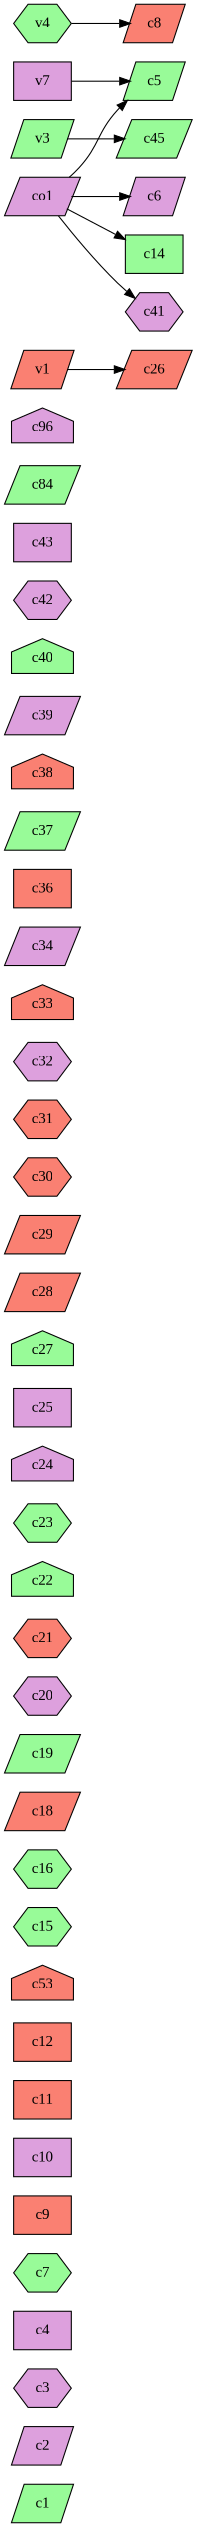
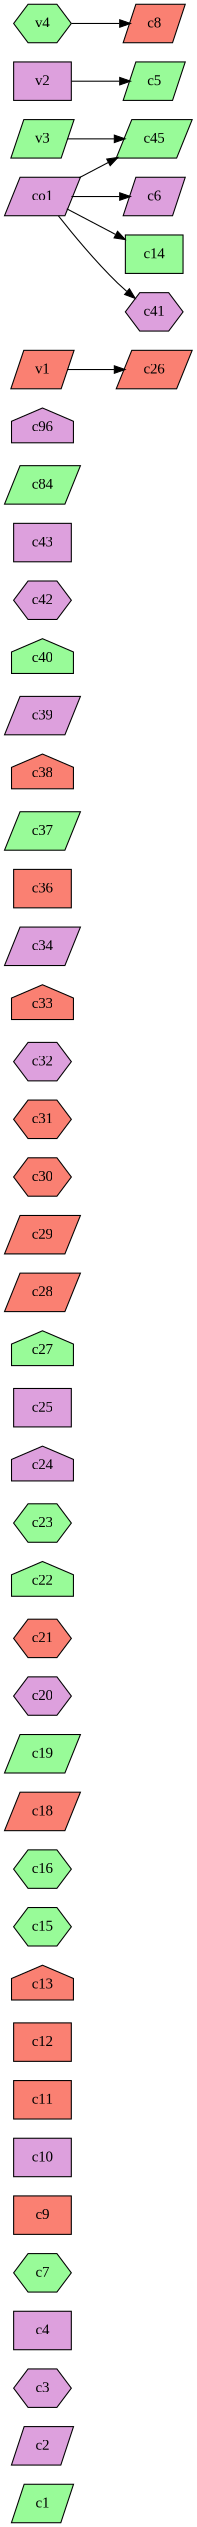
(42, 81) -> (42, 81)
(95, 146) -> (94, 170)
(42, 1984) -> (42, 1984)
